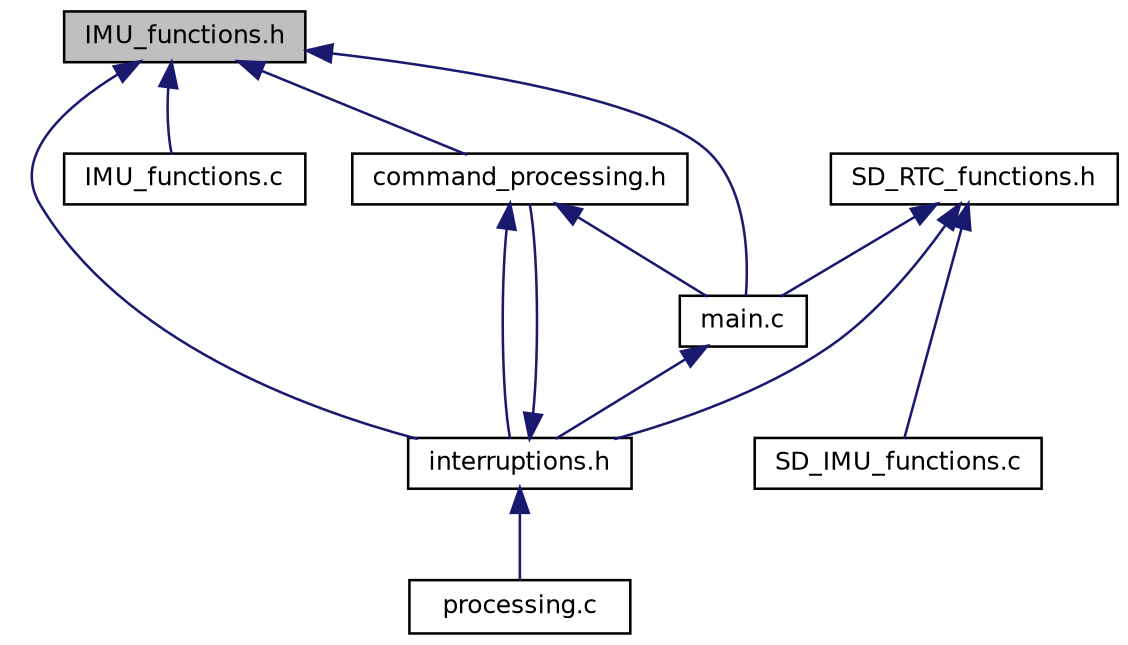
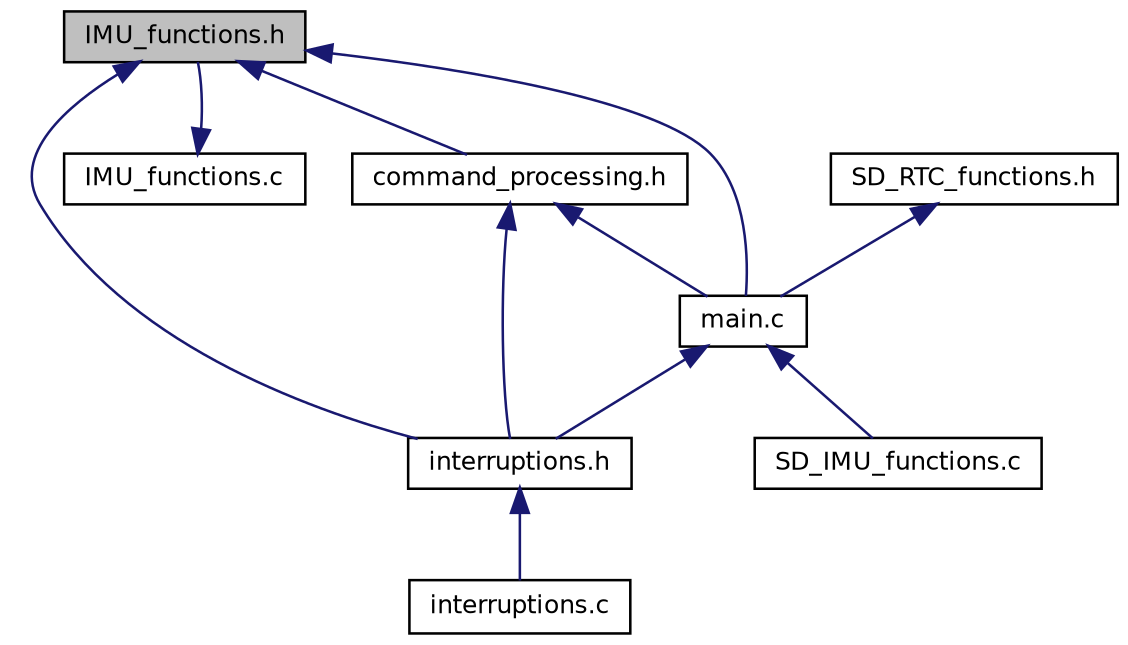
(168, 121) -> (202, 95)
(537, 308) -> none
(933, 334) -> (830, 401)
(801, 364) -> none
(520, 607) -> (520, 607)
